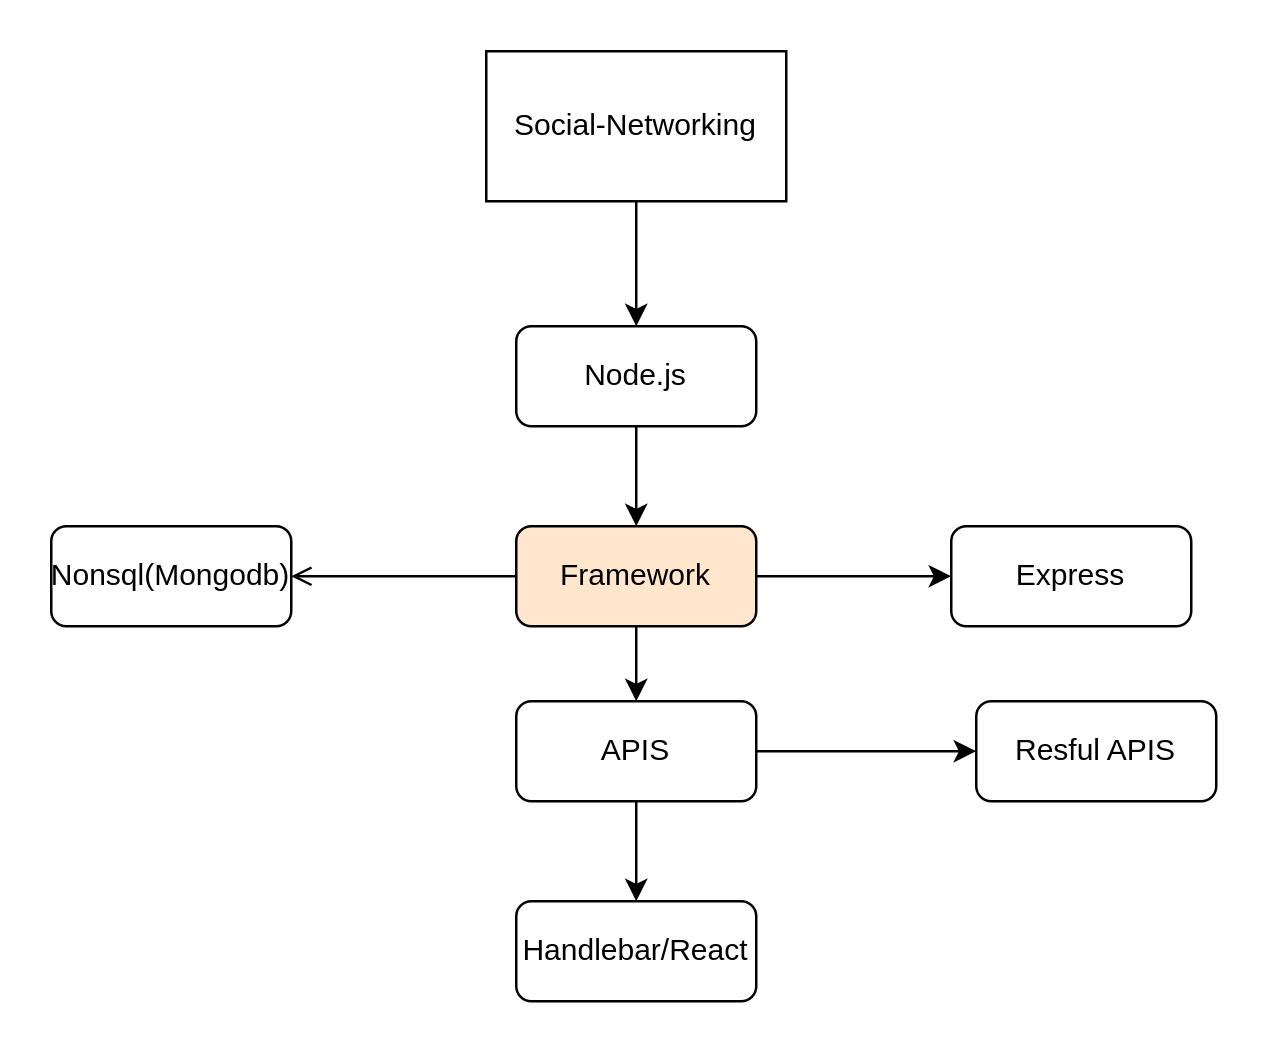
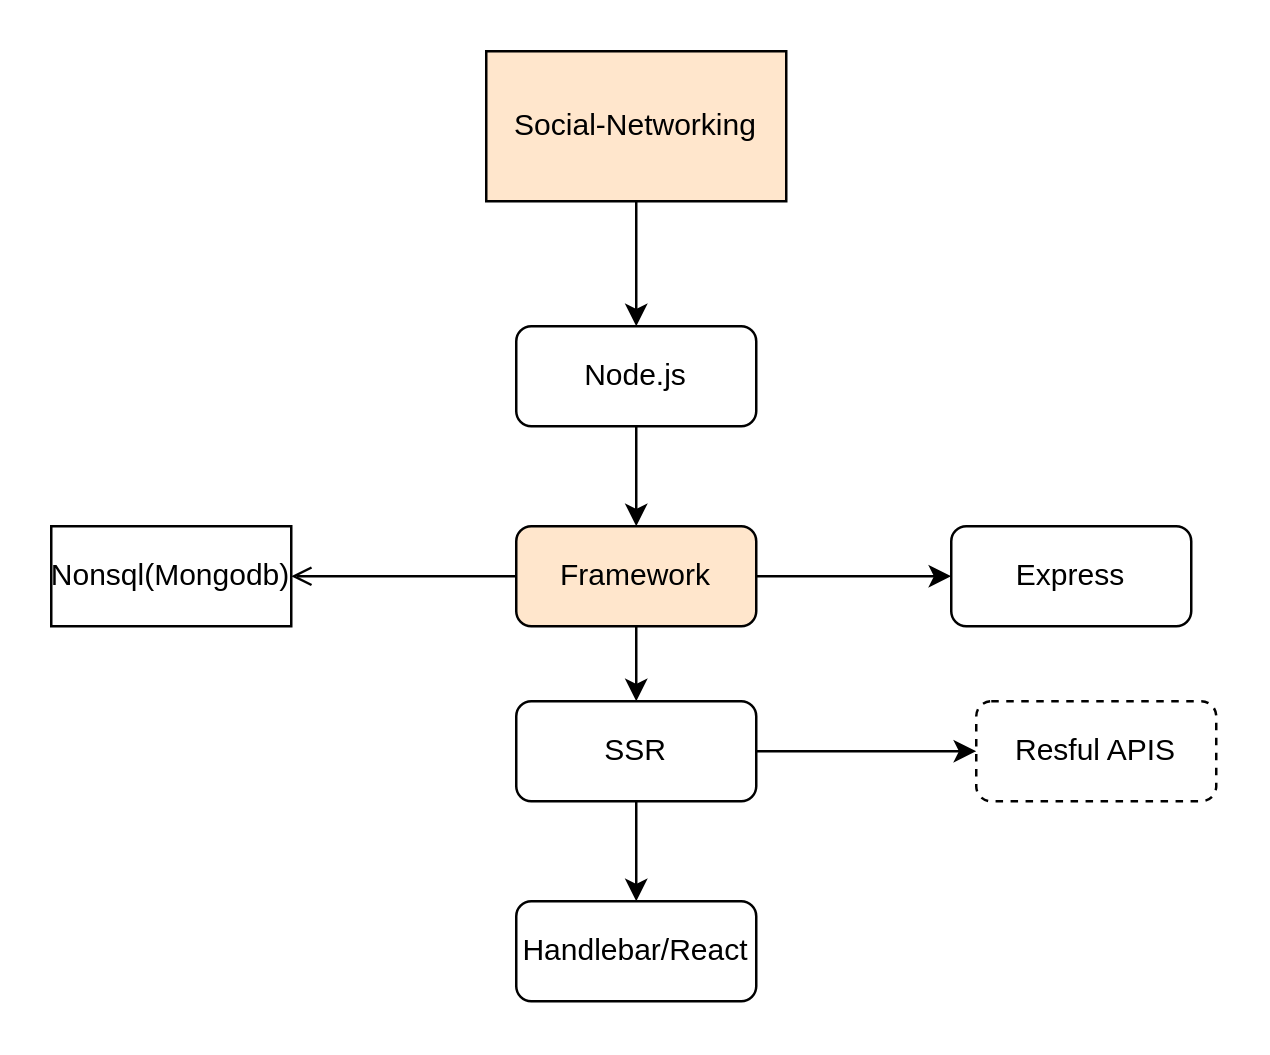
(636, 126) -> (636, 126)
(171, 576) -> (171, 576)
(636, 751) -> (636, 751)
(1096, 751) -> (1096, 751)
